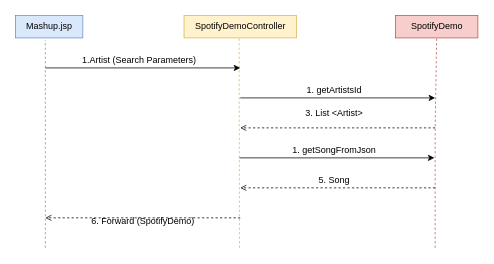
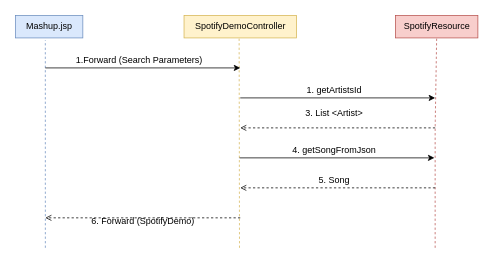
(437, 27) -> (437, 27)
(140, 60) -> (140, 60)
(335, 150) -> (335, 150)
